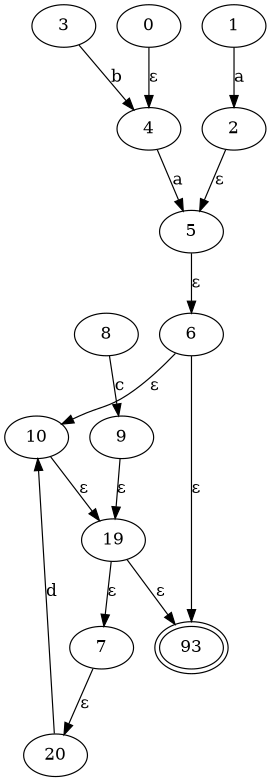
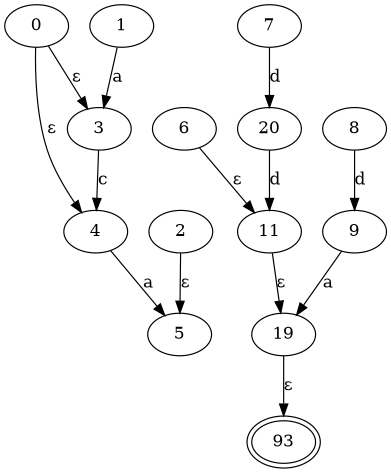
(234, 71) -> (112, 72)
none -> (65, 72)
(117, 77) -> (103, 180)
(191, 277) -> none
(119, 386) -> (360, 180)
(37, 437) -> (269, 232)
(191, 483) -> none
(122, 489) -> (328, 283)
(108, 588) -> none
(85, 704) -> (275, 77)
